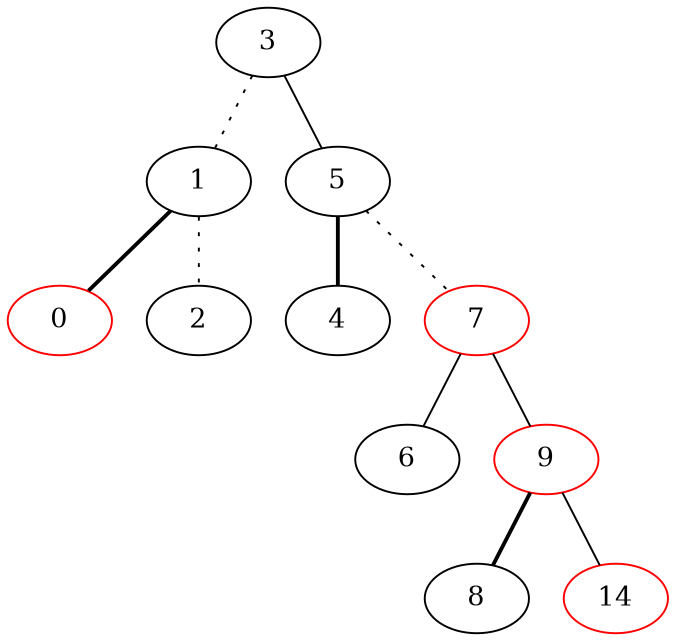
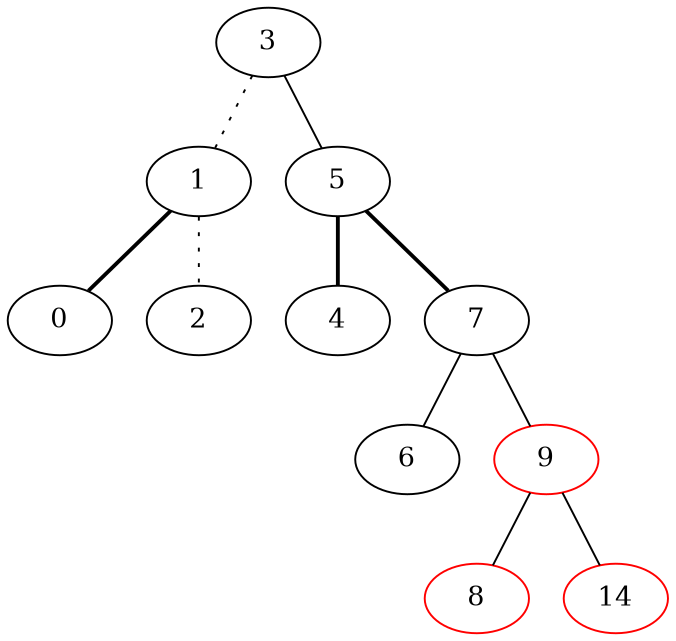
(407, 251) -> (407, 251)
(60, 320) -> (60, 320)
(477, 320) -> (477, 320)
(512, 529) -> (512, 529)
(477, 598) -> (477, 598)
